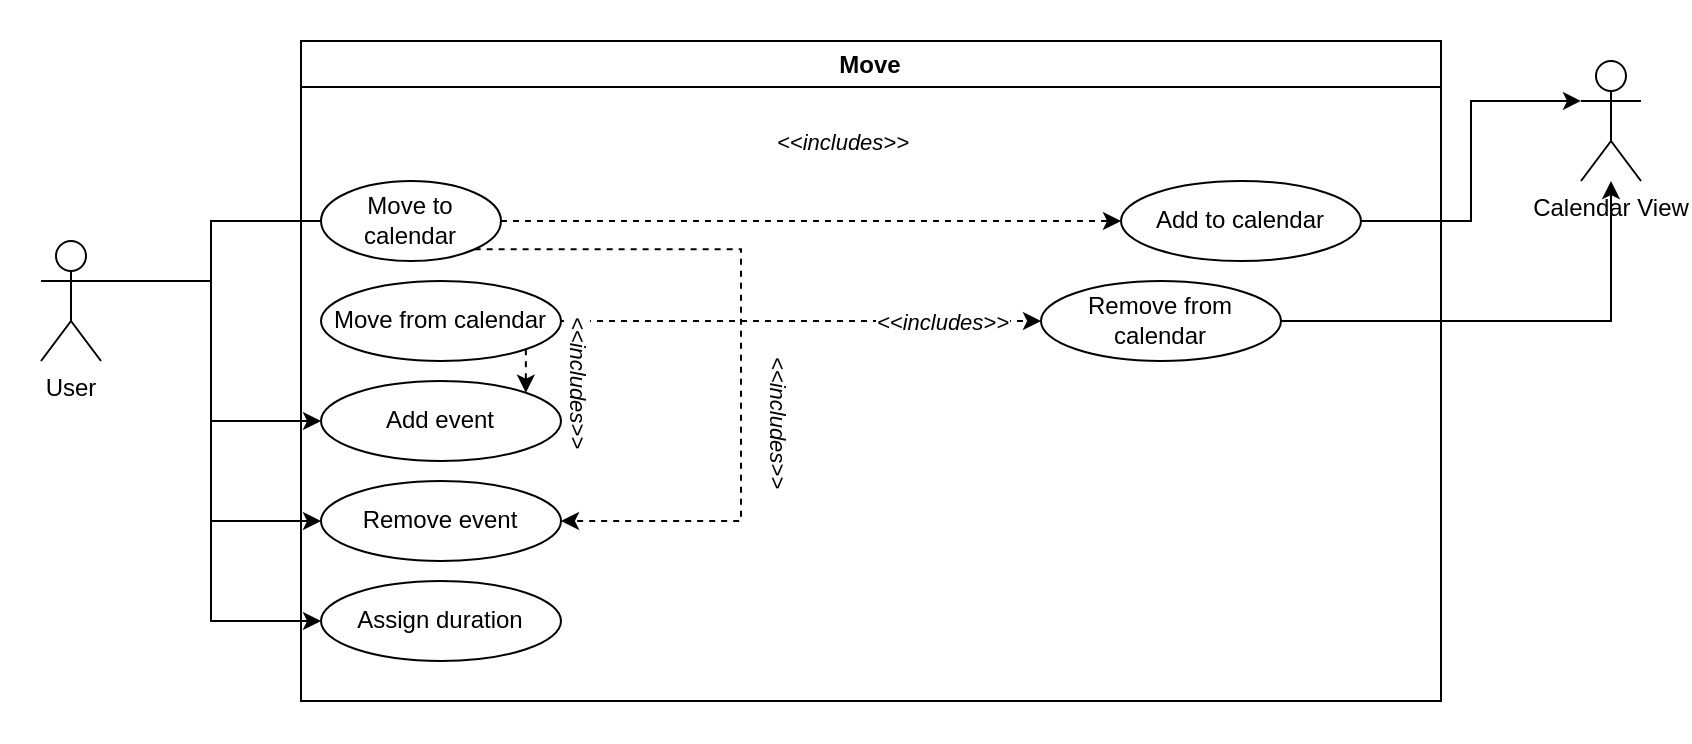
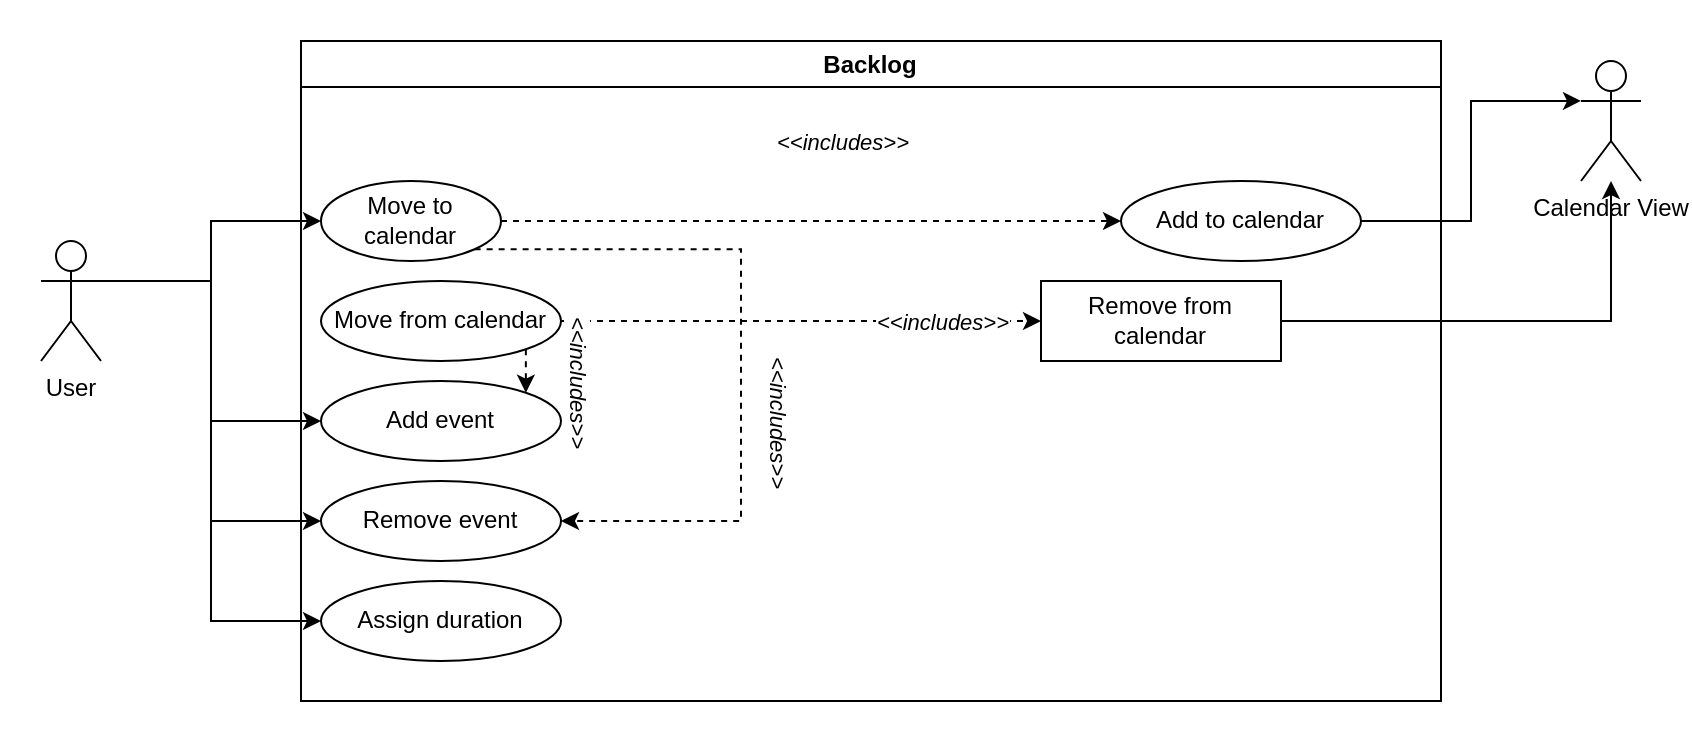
(870, 65) -> (870, 65)
(312, 221) -> (306, 221)
(1161, 321) -> (1161, 321)
